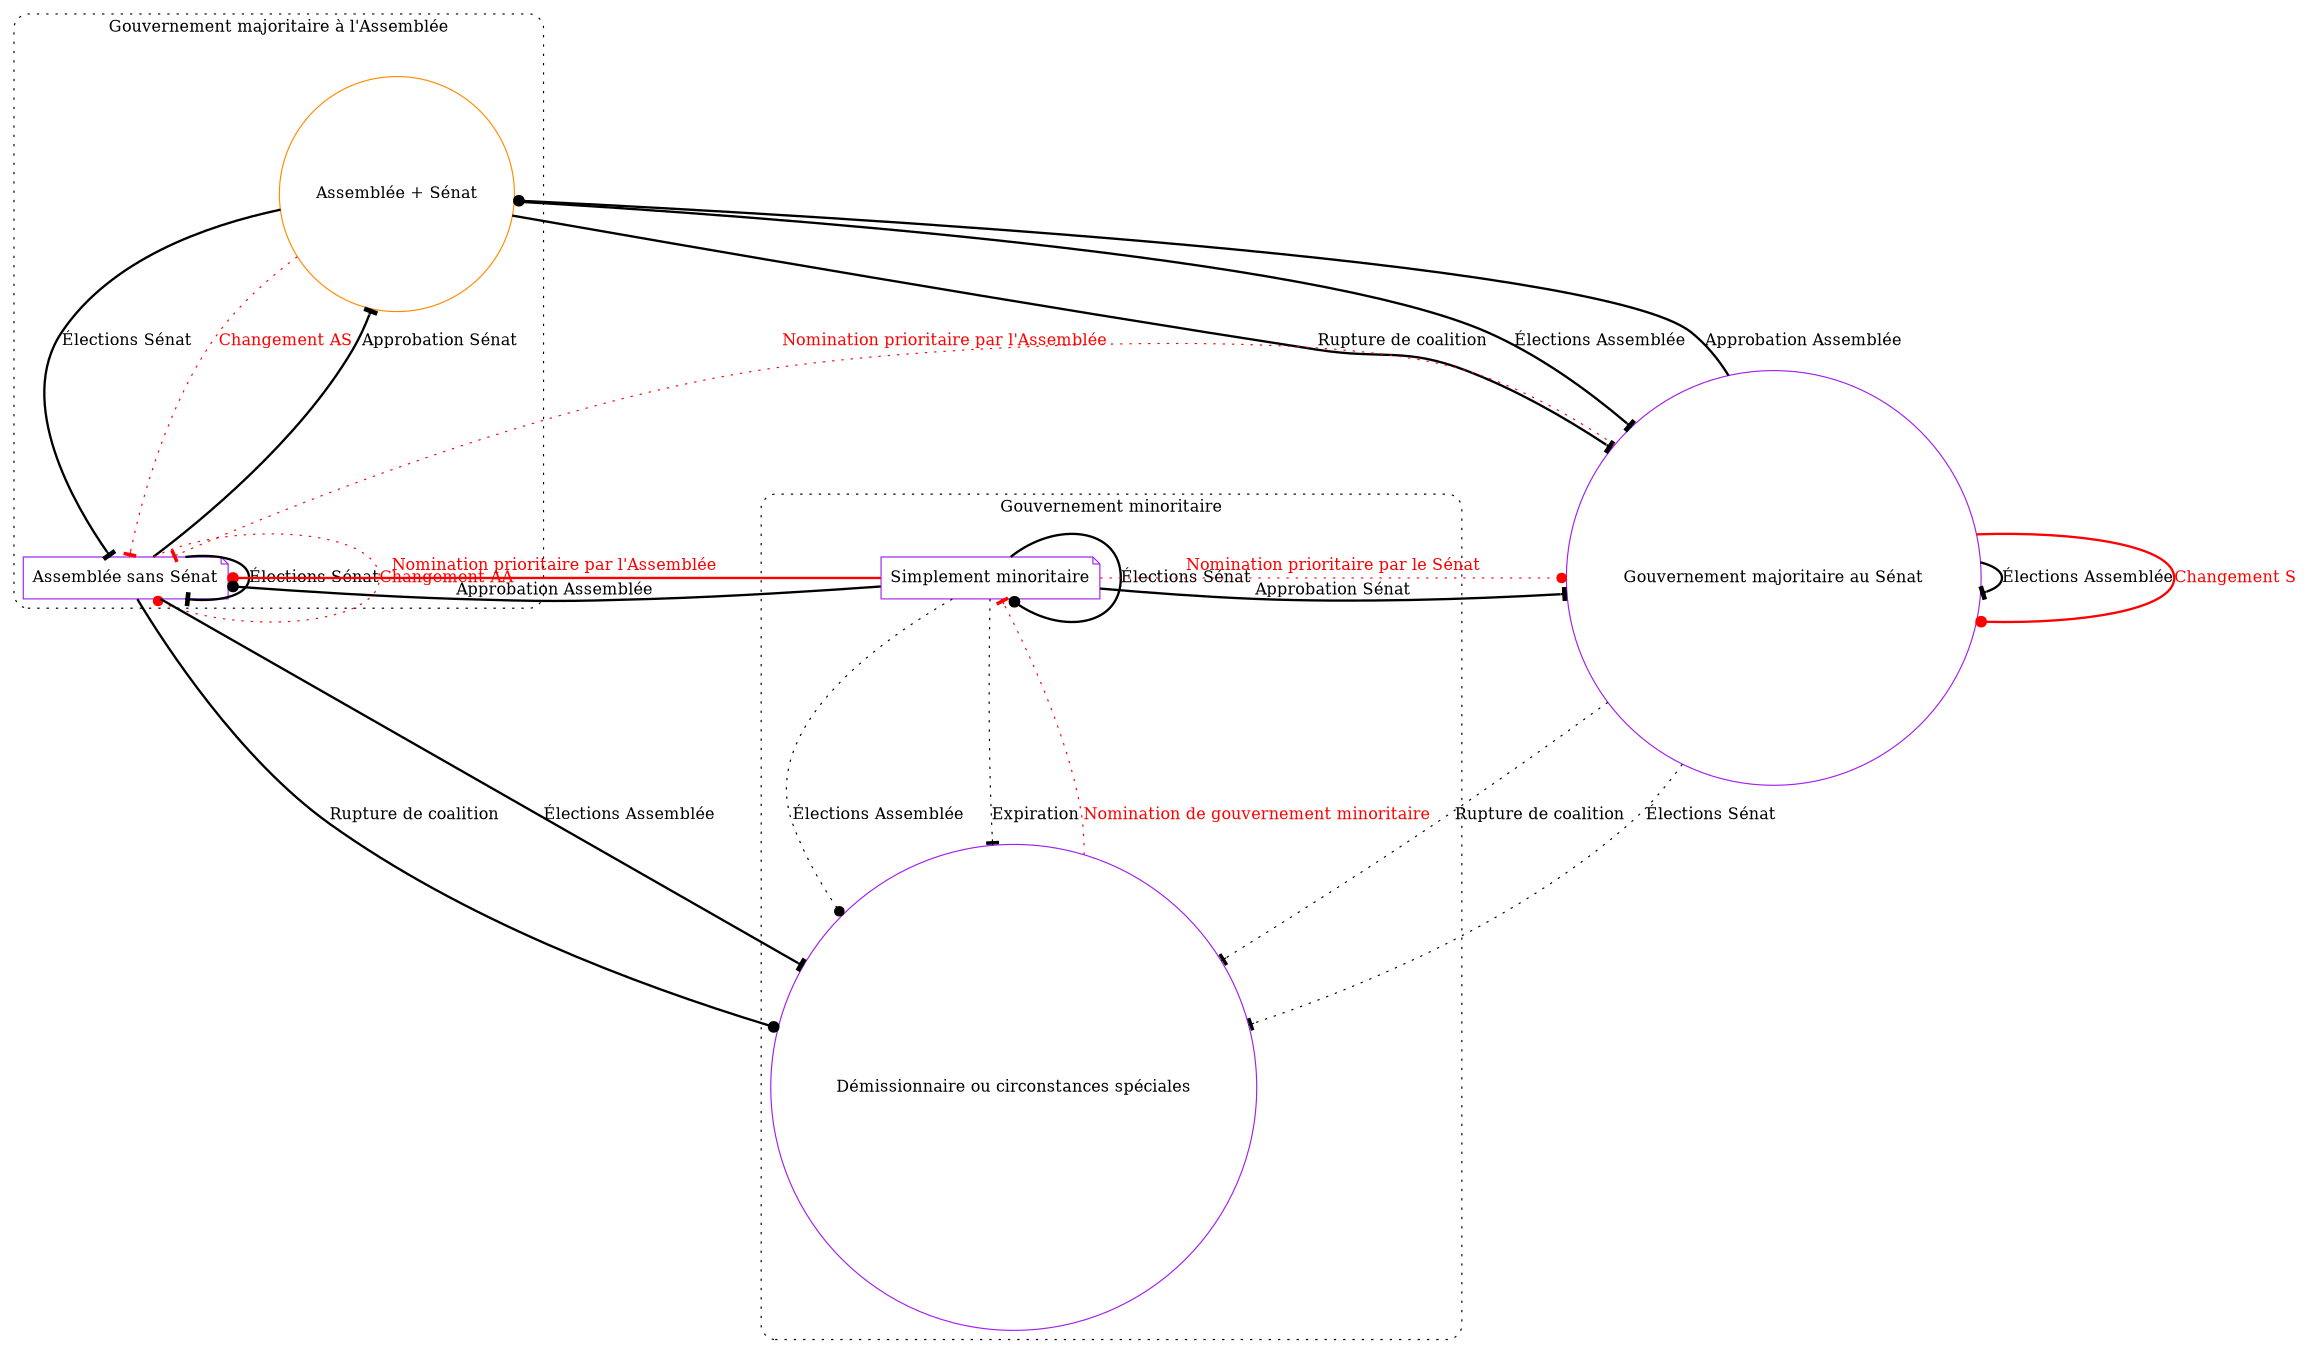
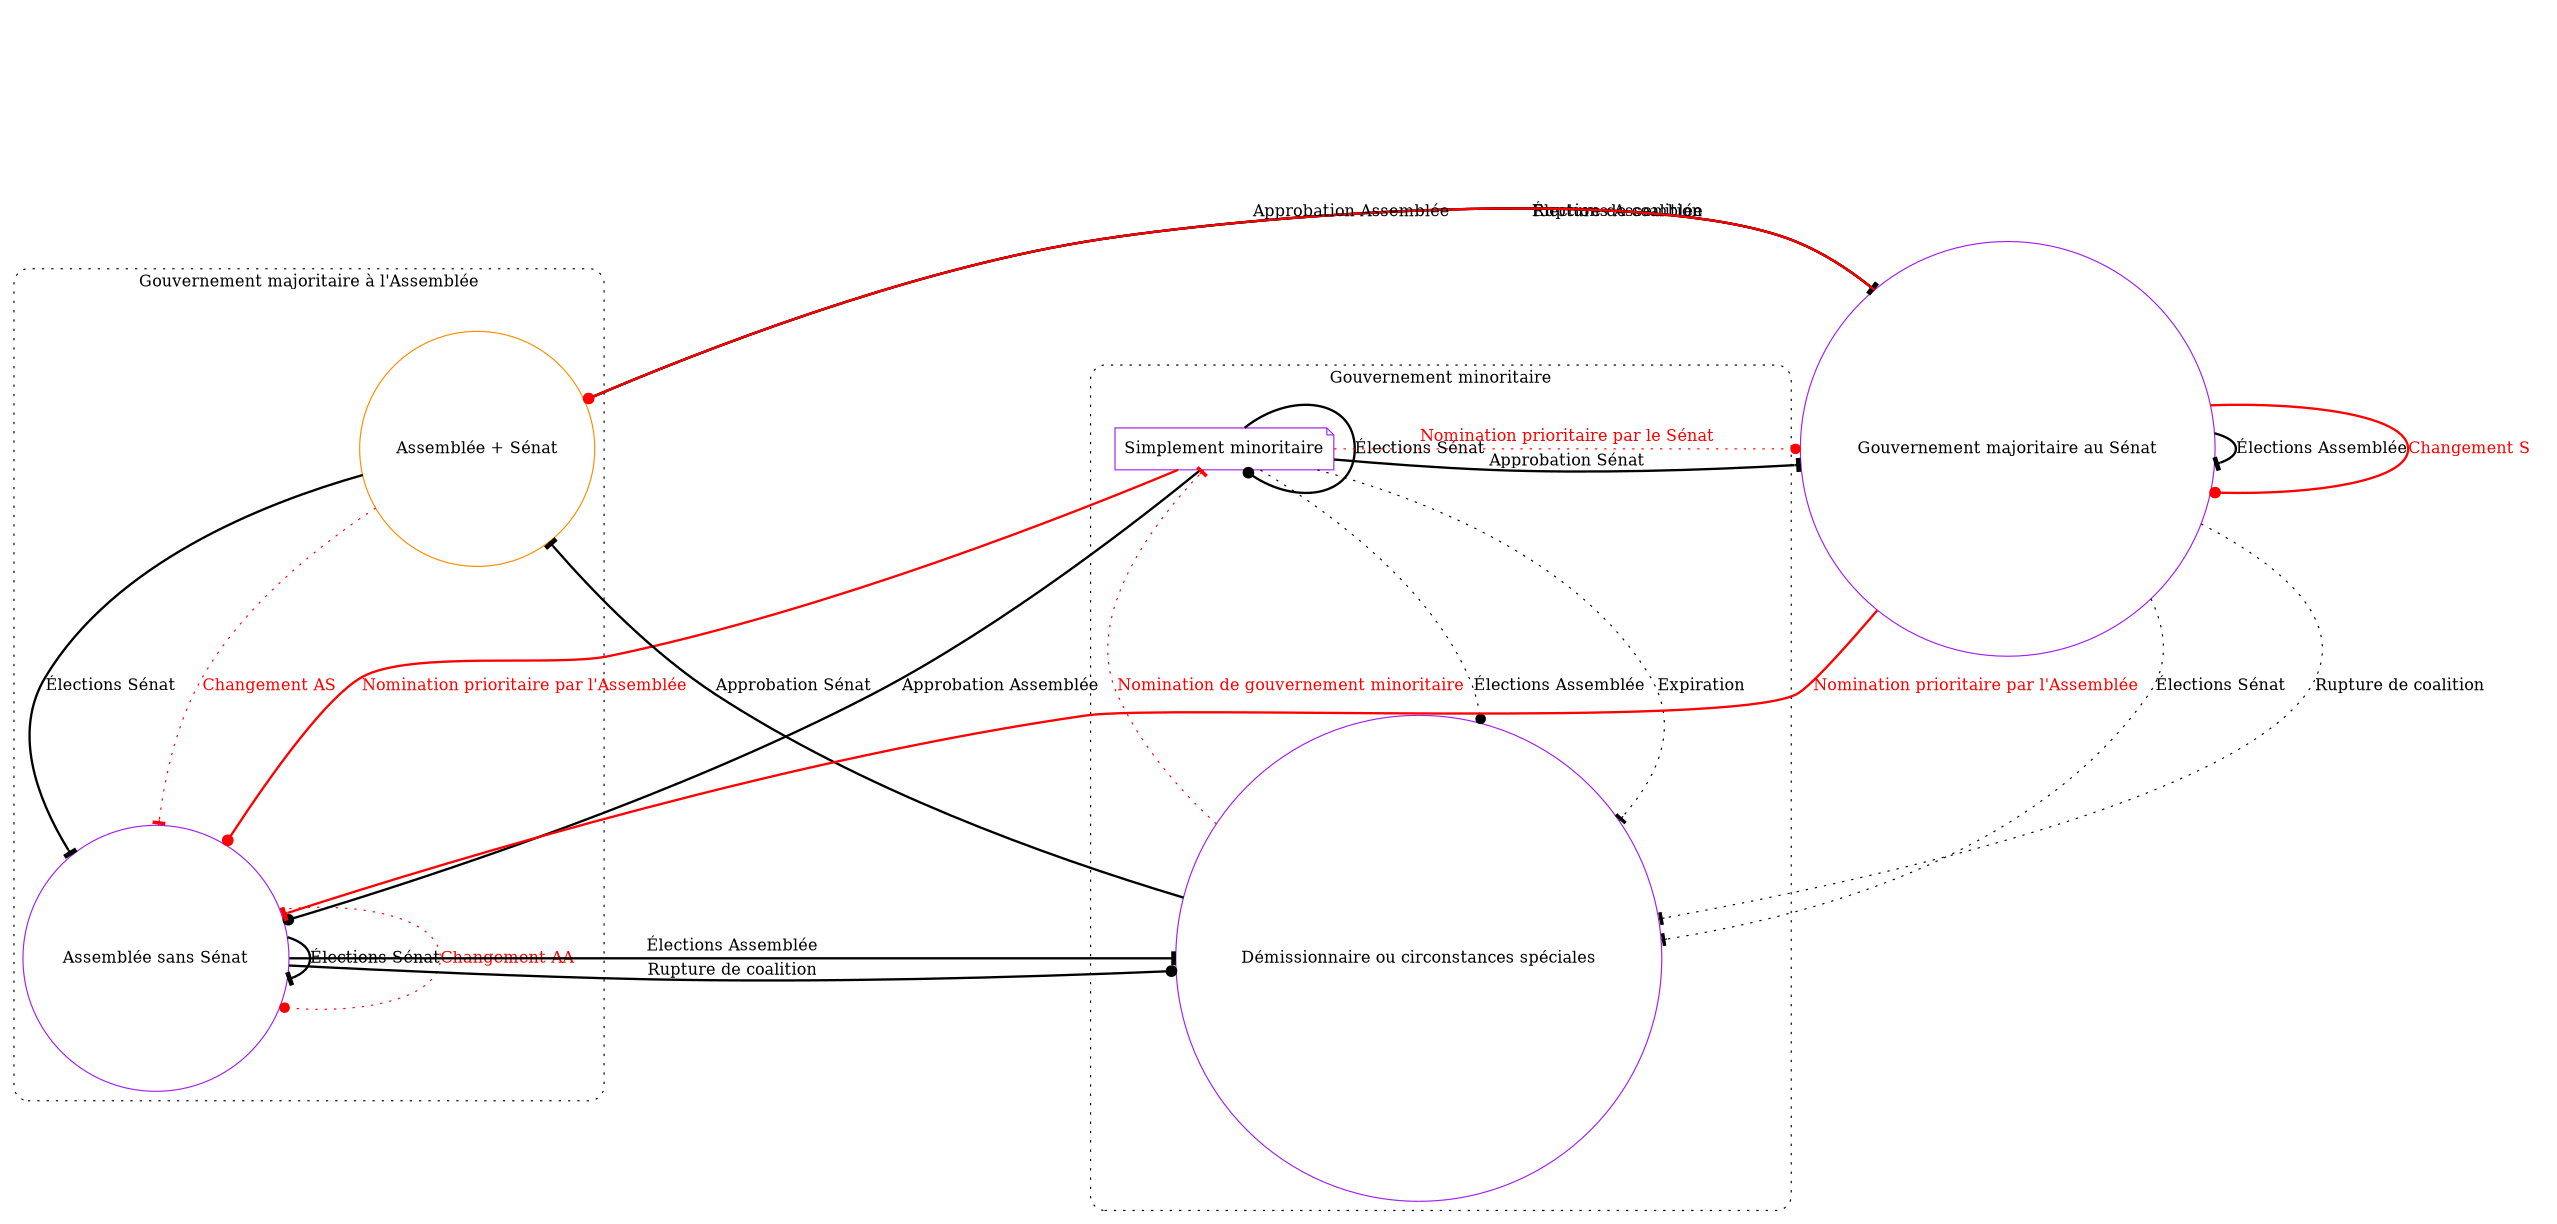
(1140, 241) -> (1230, 224)
(891, 356) -> (1048, 722)
(276, 448) -> (859, 774)
(126, 578) -> (156, 958)
